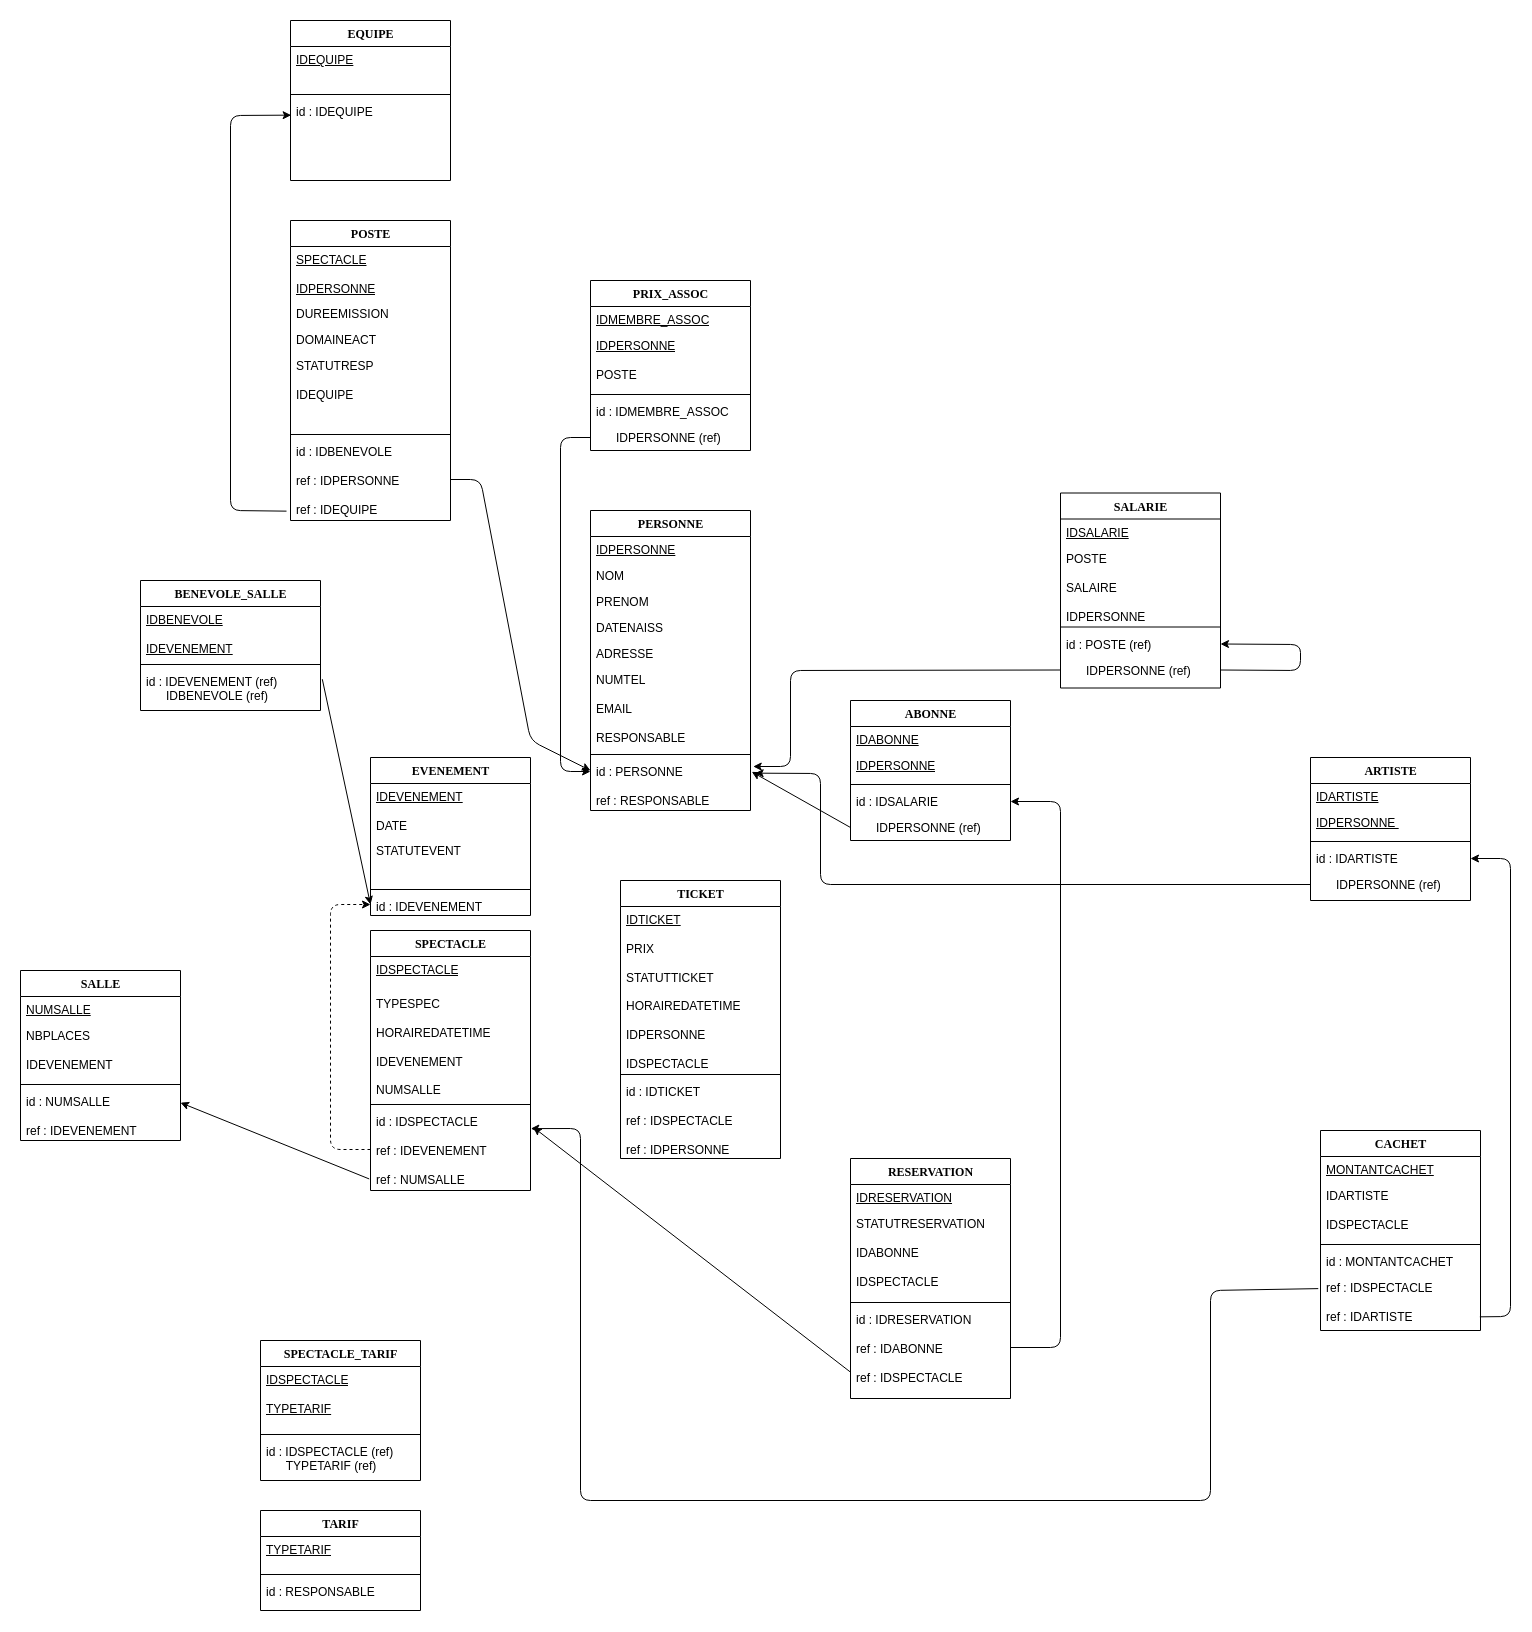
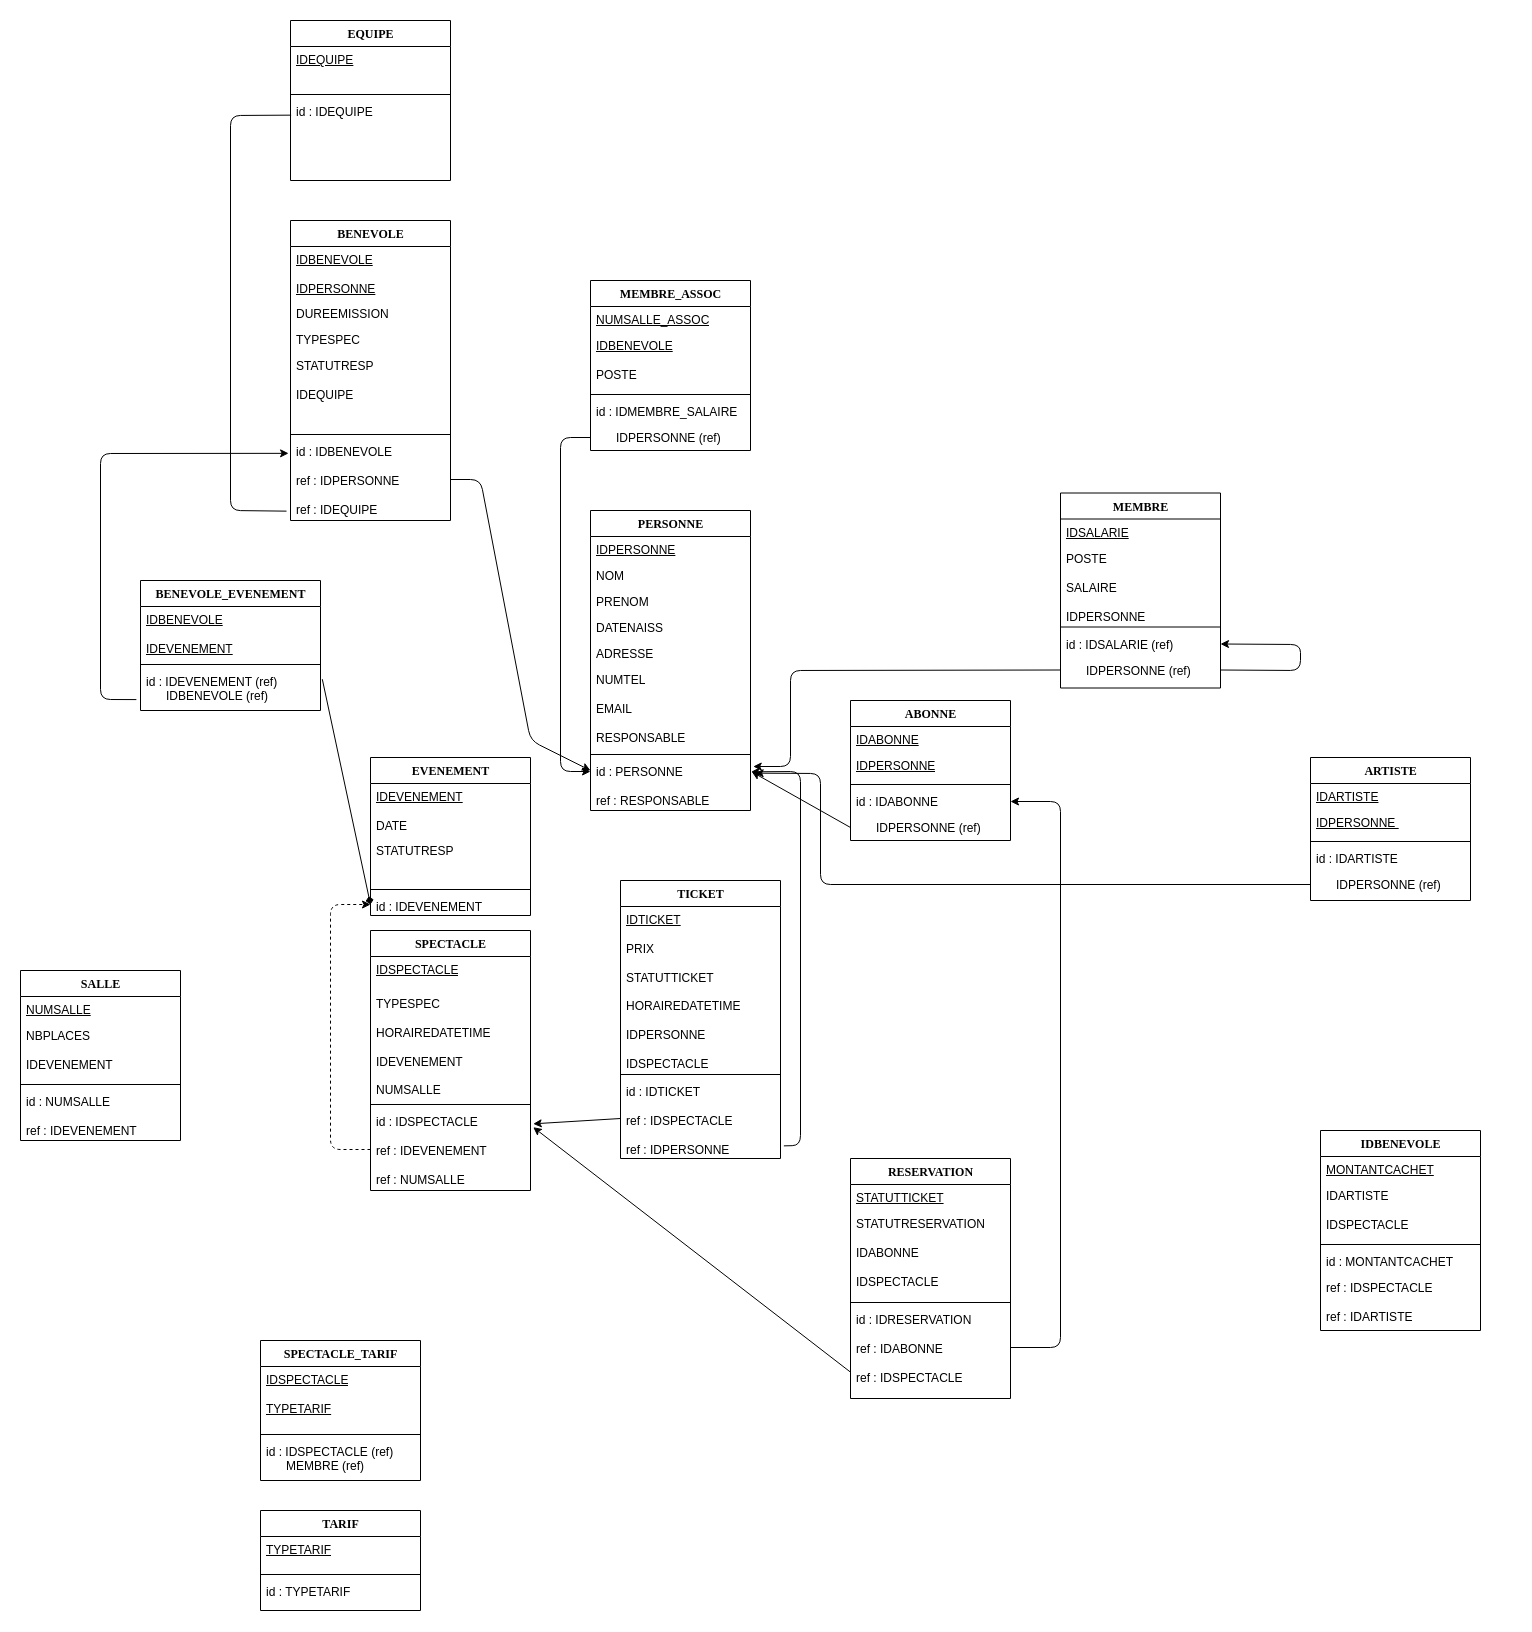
(283, 115) -> (285, 115)
(371, 235) -> (371, 235)
(330, 268) -> (330, 268)
(671, 295) -> (671, 295)
(644, 321) -> (644, 321)
(330, 341) -> (323, 341)
(630, 354) -> (630, 354)
(654, 413) -> (661, 413)
none -> (101, 504)
(1141, 508) -> (1141, 508)
(231, 595) -> (231, 595)
(1112, 646) -> (1126, 646)
(897, 803) -> (894, 803)
(413, 852) -> (410, 852)
(369, 896) -> (369, 896)
none -> (801, 966)
(1511, 1087) -> none
none -> (581, 1121)
(278, 1142) -> none
(1401, 1145) -> (1401, 1145)
(900, 1199) -> (897, 1199)
(333, 1460) -> (333, 1460)
(847, 1501) -> none
(314, 1593) -> (307, 1593)
